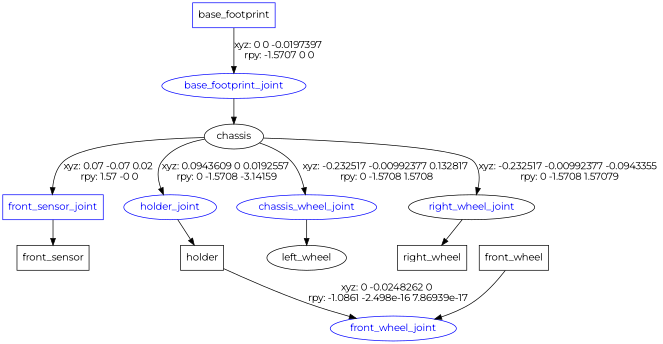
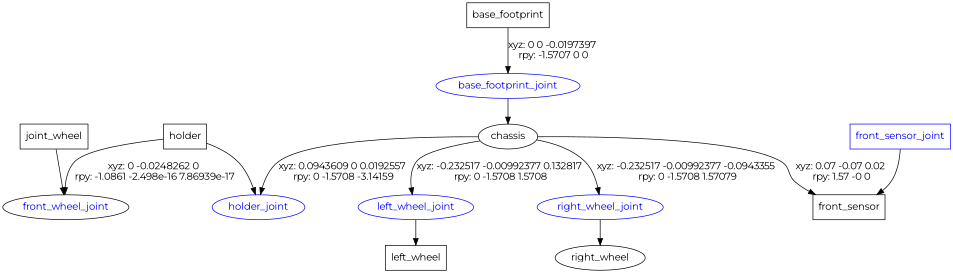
(234, 15) -> (508, 15)
(118, 144) -> (682, 141)
(307, 207) -> (416, 207)
(472, 207) -> (600, 207)
(184, 229) -> (236, 160)
(307, 258) -> (416, 258)
(432, 258) -> (600, 258)
(514, 258) -> (54, 137)
(393, 329) -> (66, 207)
